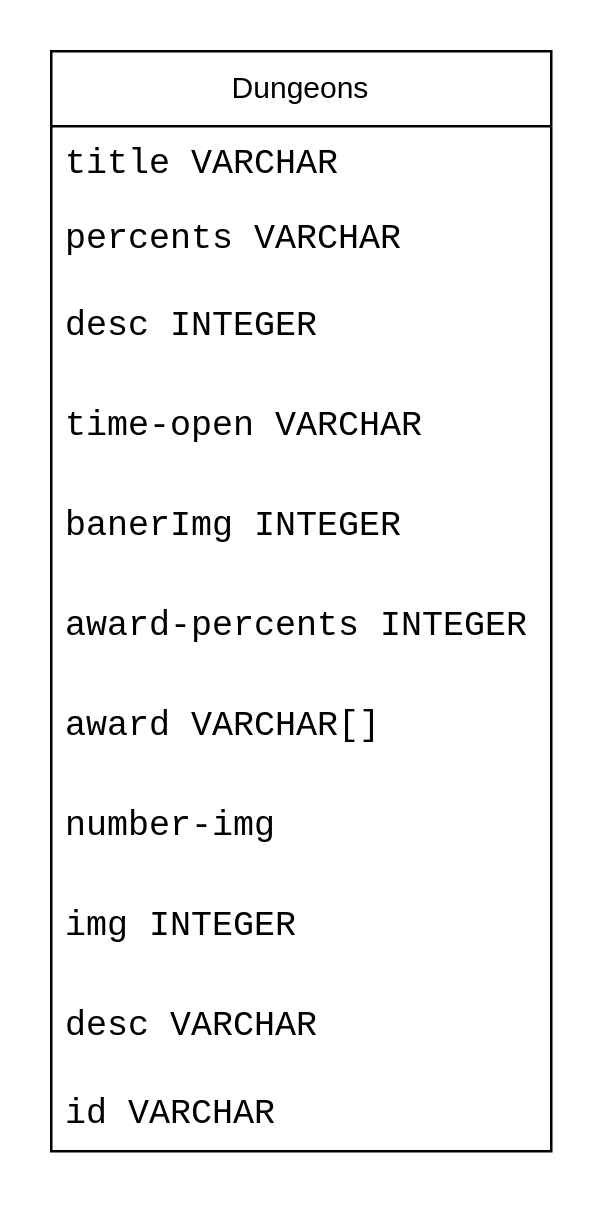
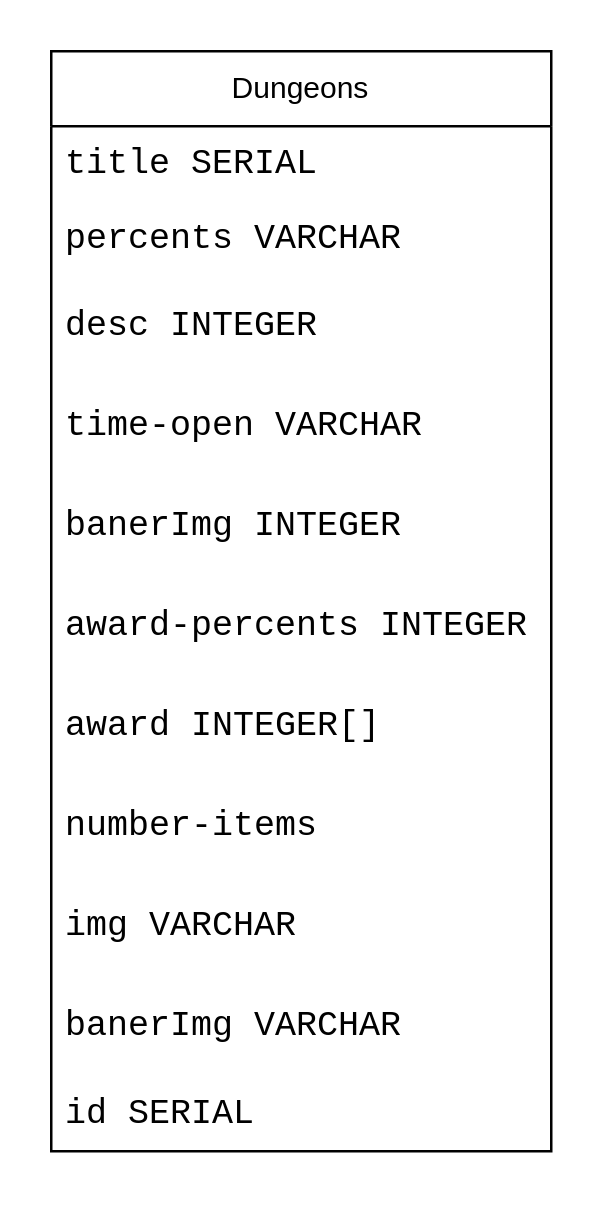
(164, 164) -> (155, 164)
(188, 726) -> (188, 726)
(146, 826) -> (163, 826)
(151, 926) -> (151, 926)
(163, 1026) -> (197, 1026)
(142, 1114) -> (134, 1114)
